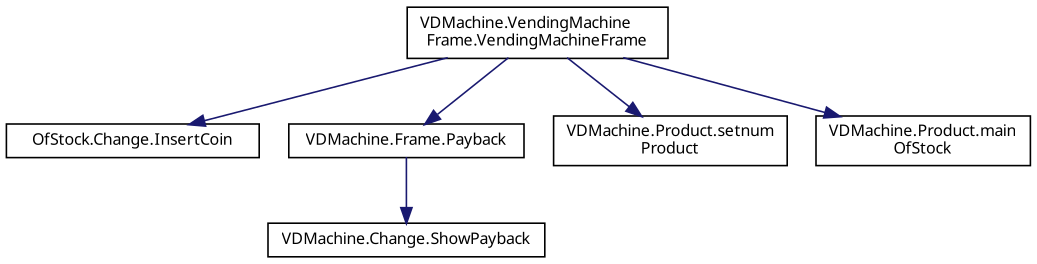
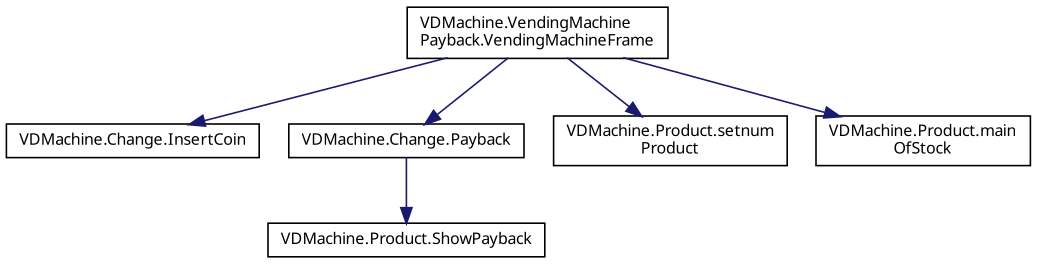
(538, 33) -> (538, 33)
(133, 141) -> (133, 141)
(406, 141) -> (406, 141)
(406, 240) -> (406, 240)
